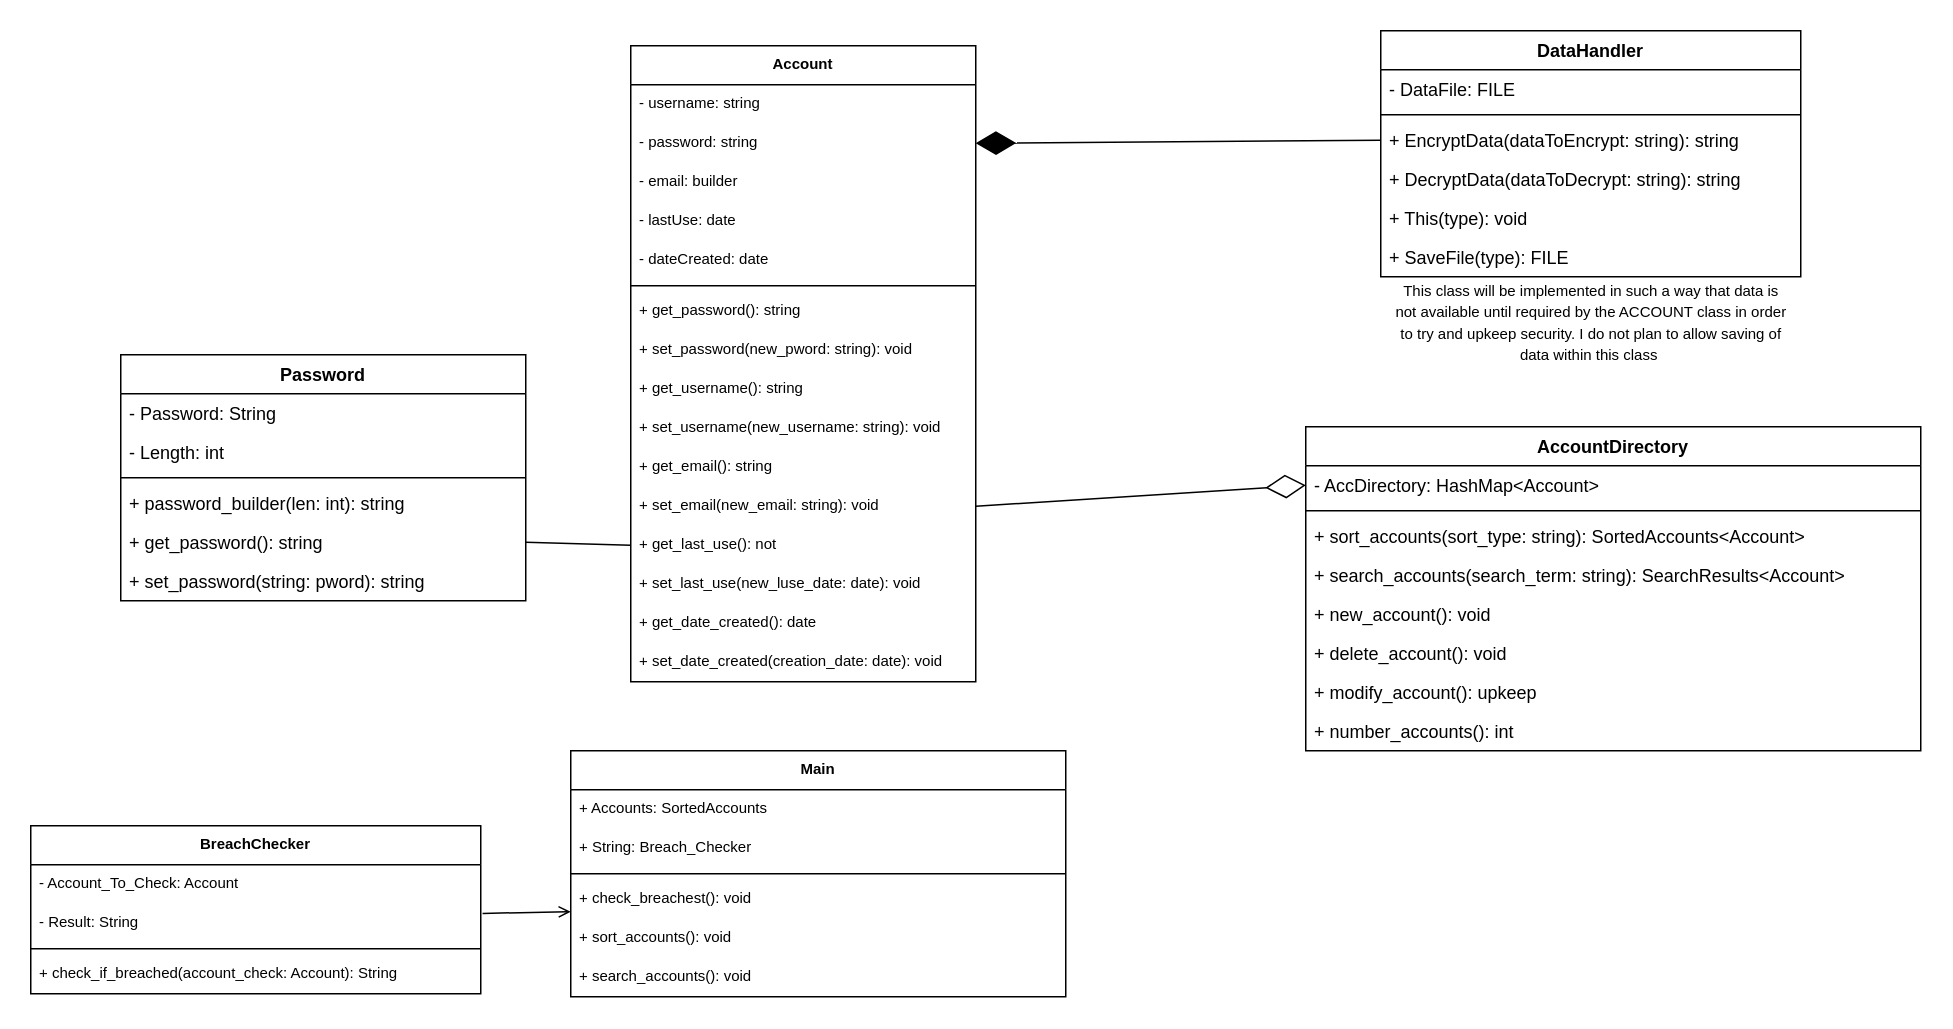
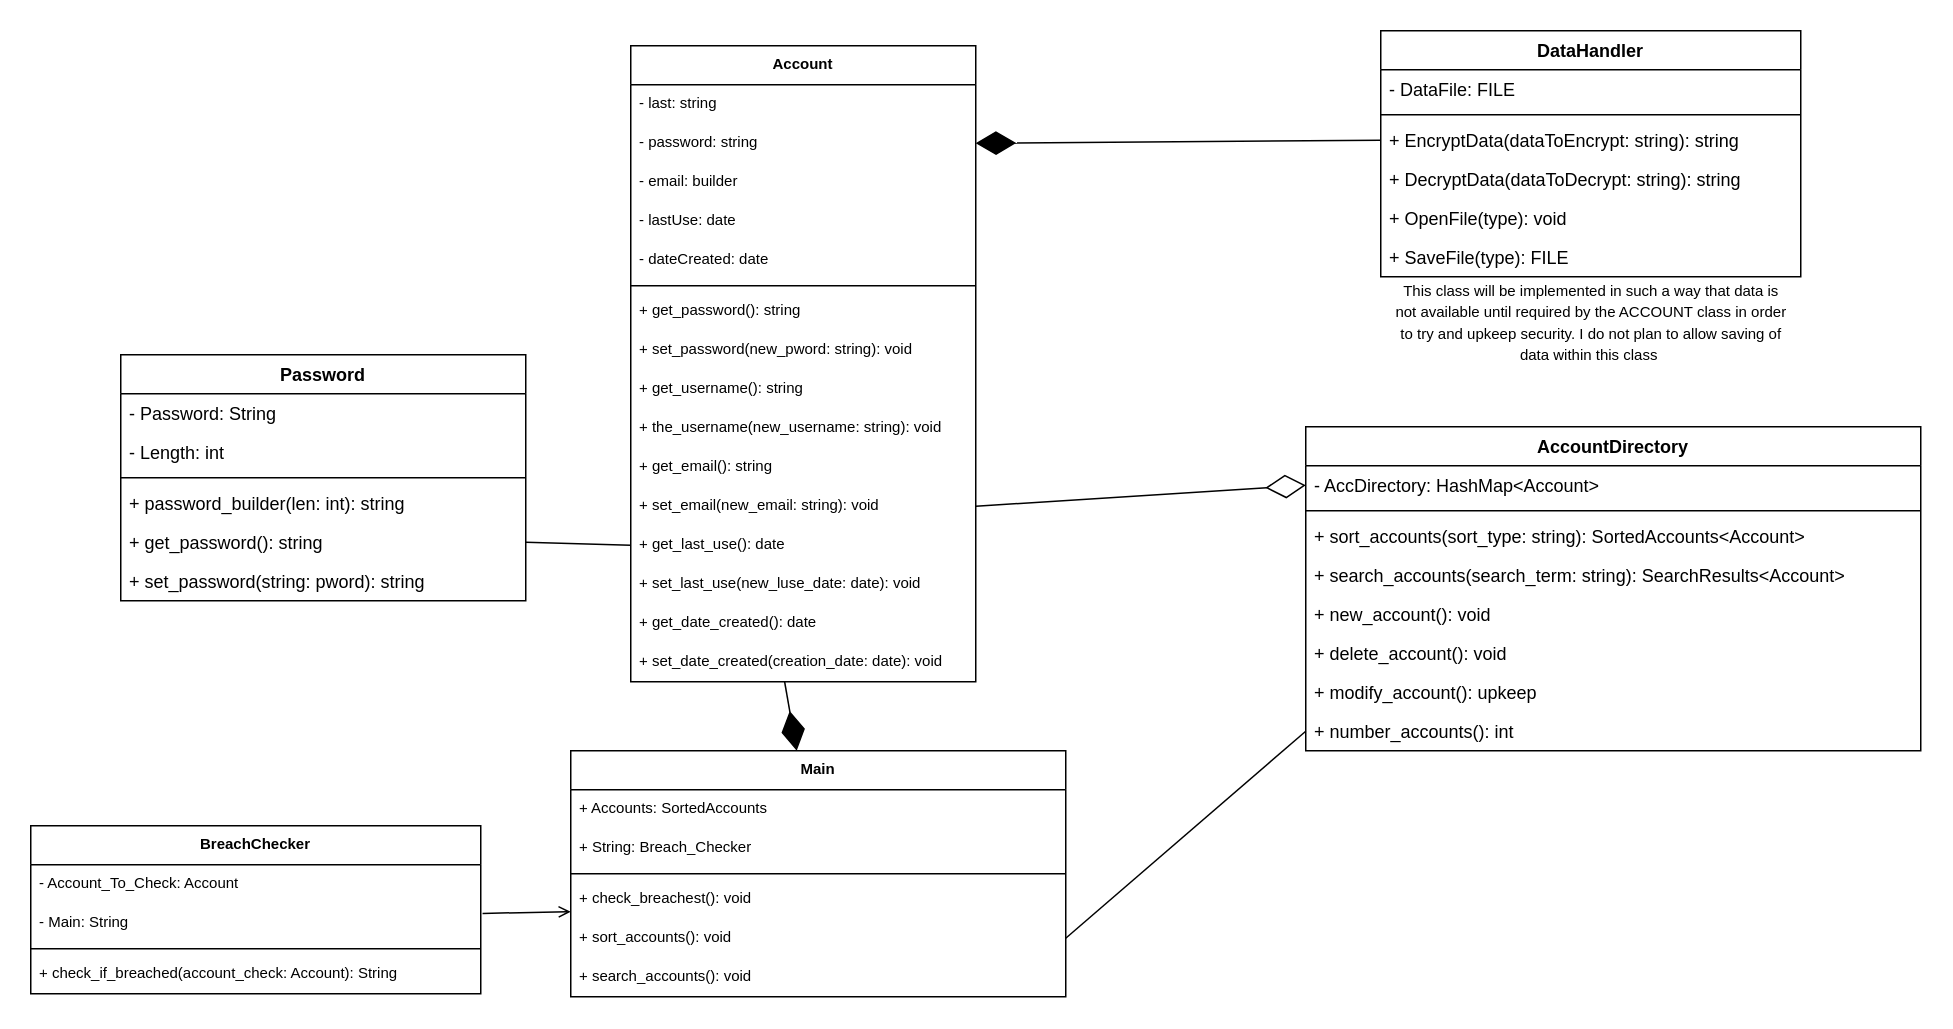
(707, 103) -> (688, 103)
(1468, 219) -> (1486, 219)
(802, 427) -> (802, 427)
(719, 544) -> (724, 544)
none -> (787, 698)
none -> (1185, 835)
(96, 922) -> (88, 922)
